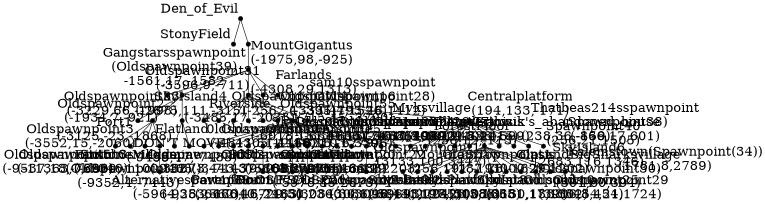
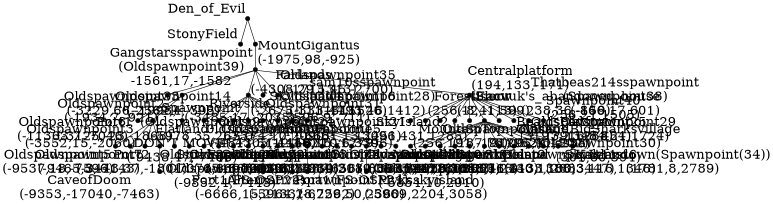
(366, 110) -> (362, 82)
(436, 159) -> (437, 137)
